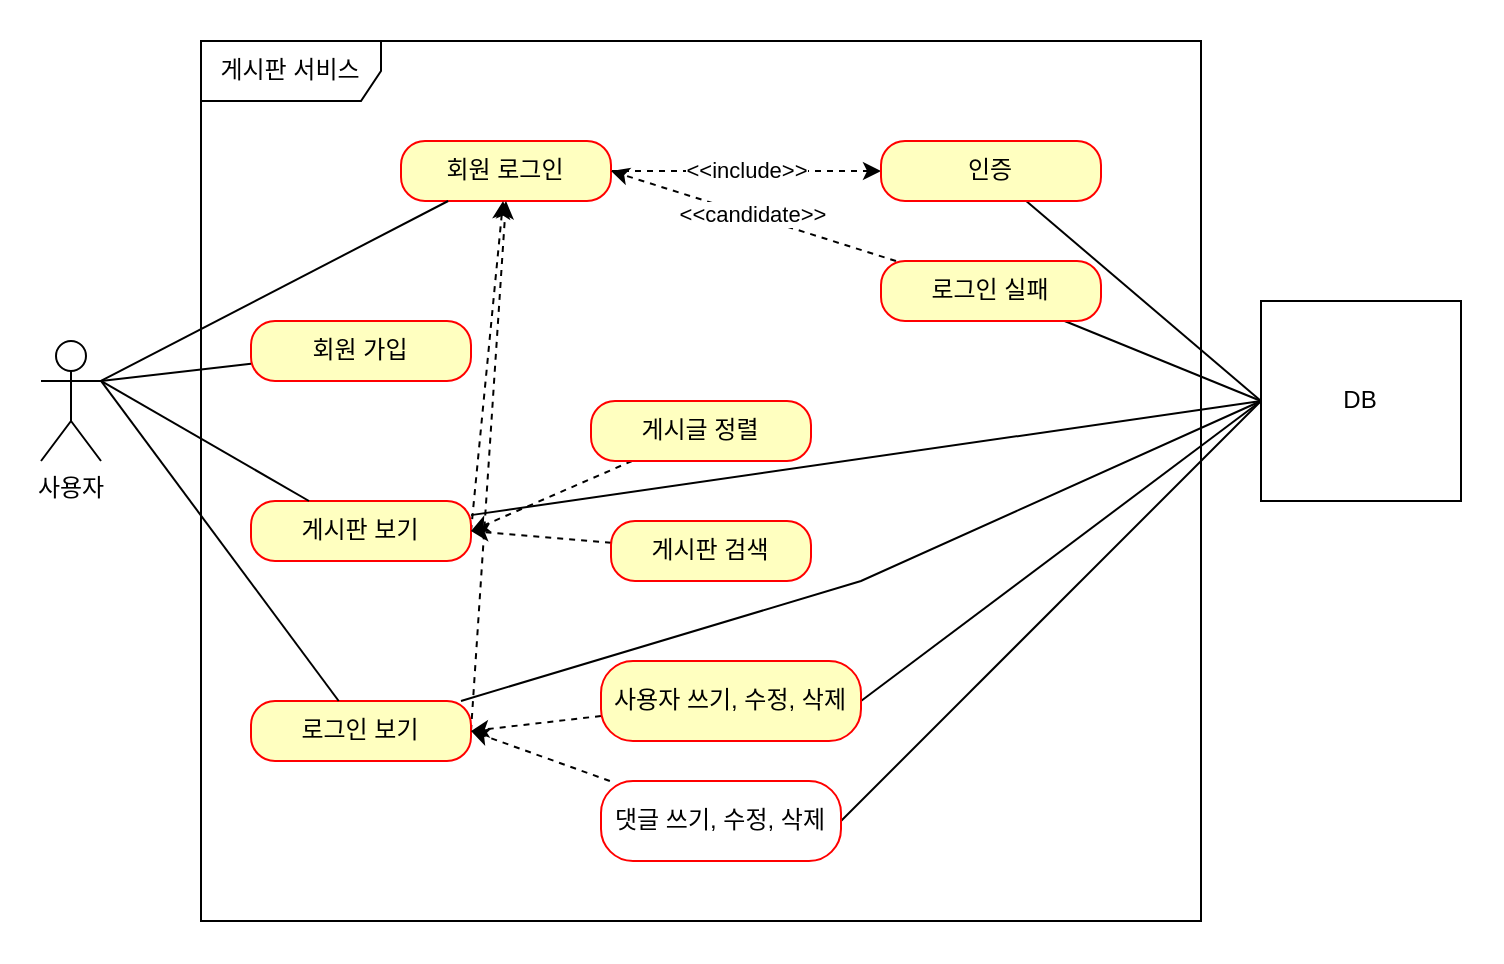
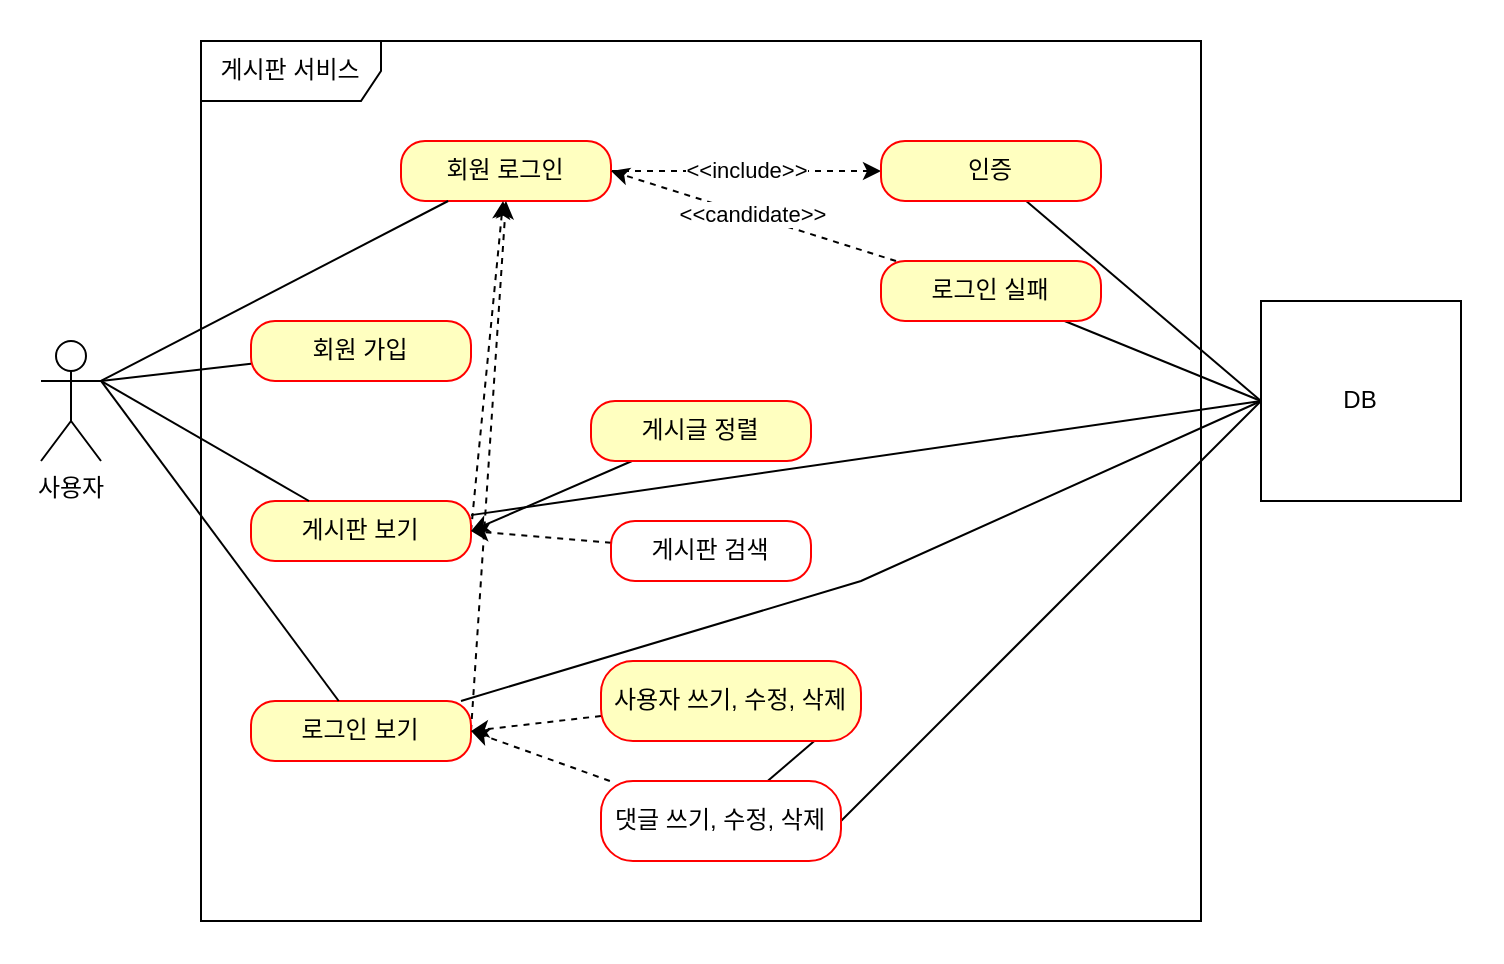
(580, 483) -> (580, 483)
(711, 551) -> (711, 551)
(1029, 575) -> (791, 761)
